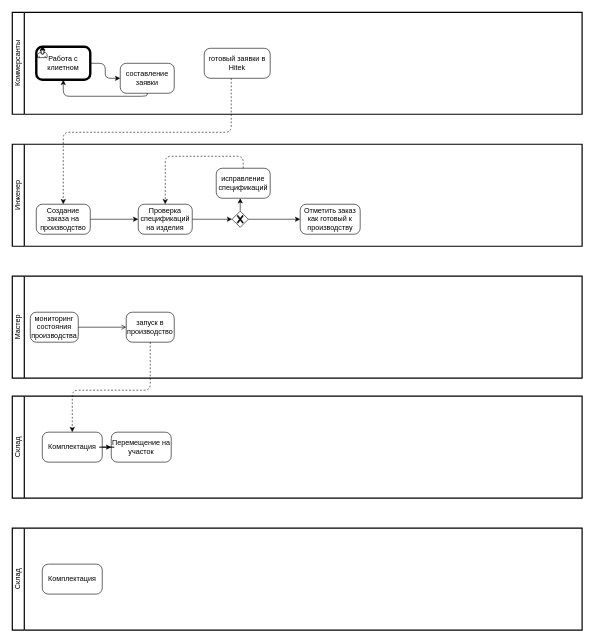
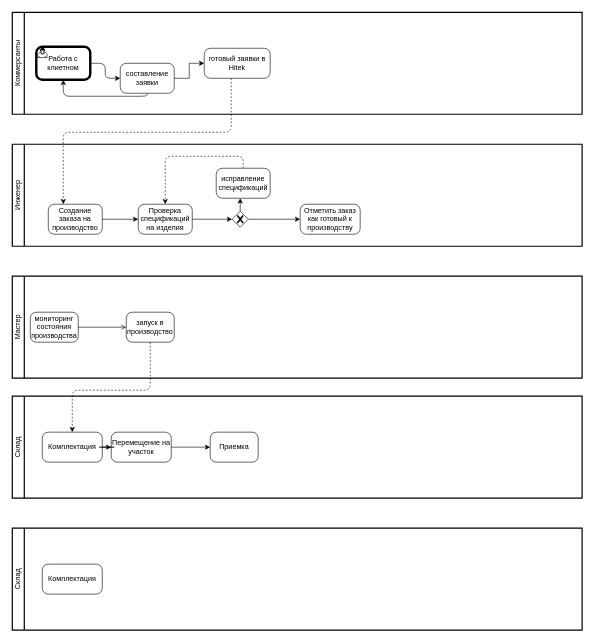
none -> (191, 63)
(63, 219) -> (75, 219)
none -> (204, 447)
none -> (234, 447)
